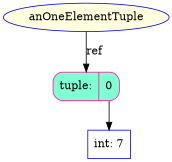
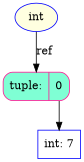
(86, 17) -> (36, 17)
